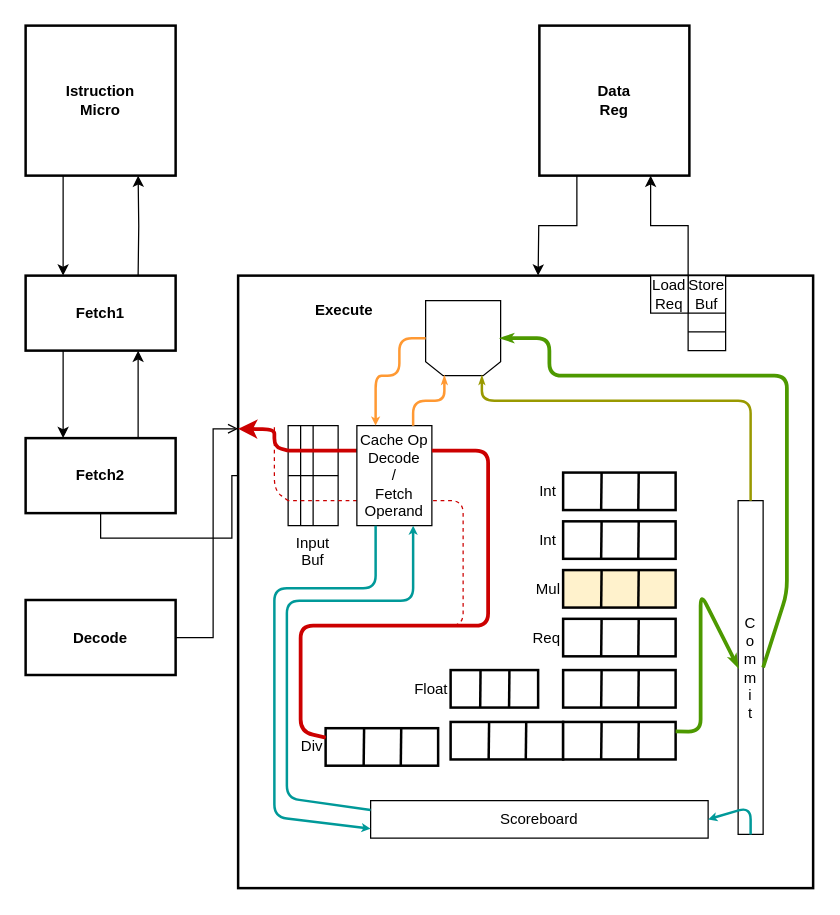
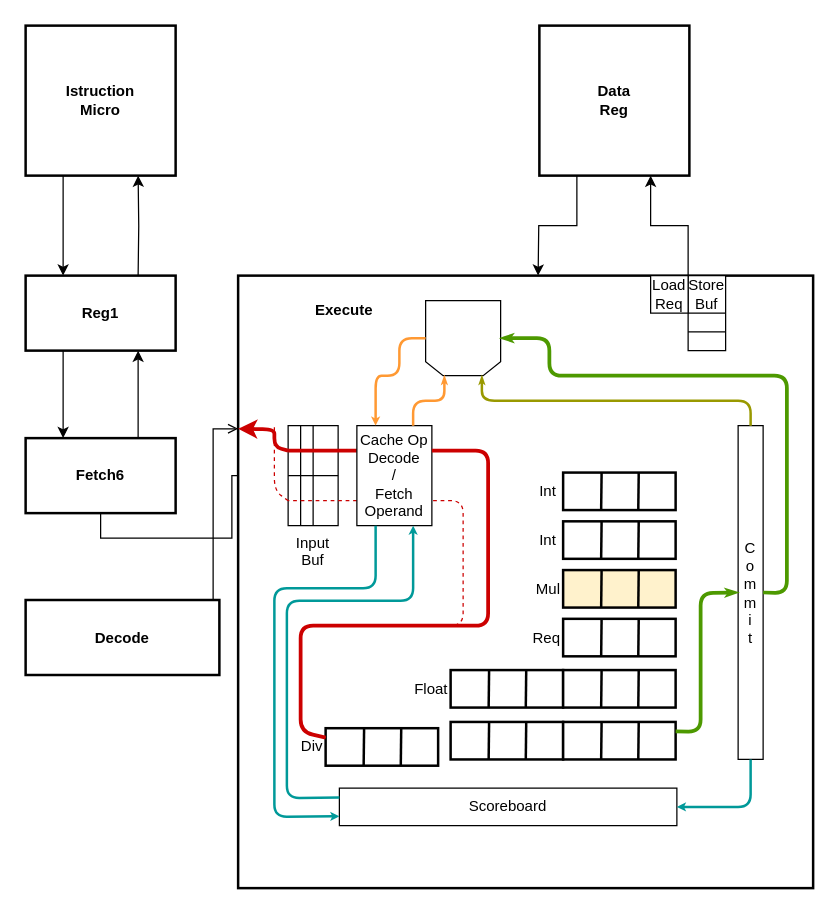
(101, 313) -> (101, 313)
(101, 476) -> (101, 476)
(101, 638) -> (123, 638)
(751, 668) -> (751, 593)
(494, 689) -> (507, 689)
(539, 819) -> (508, 807)
